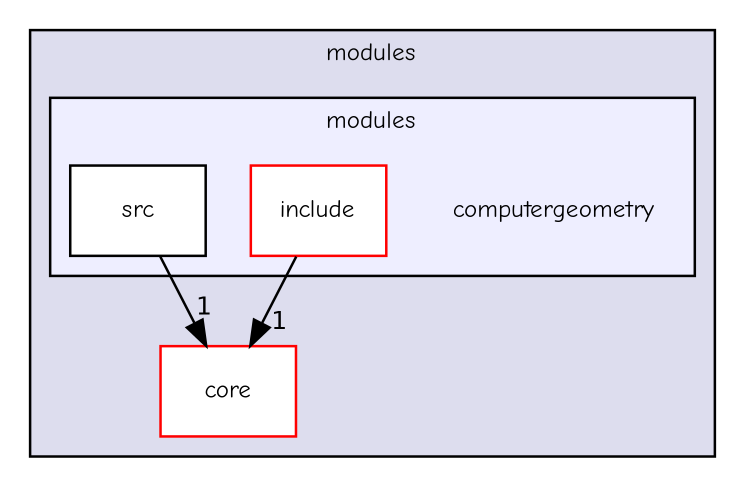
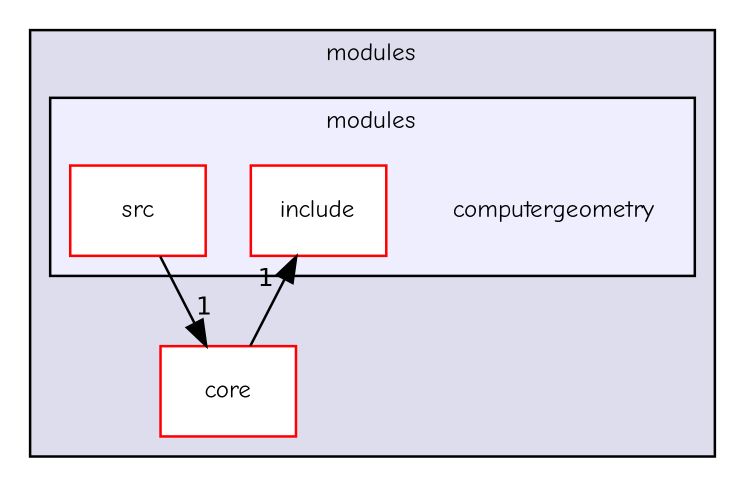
(138, 211) -> (138, 211)
(278, 291) -> (268, 312)
